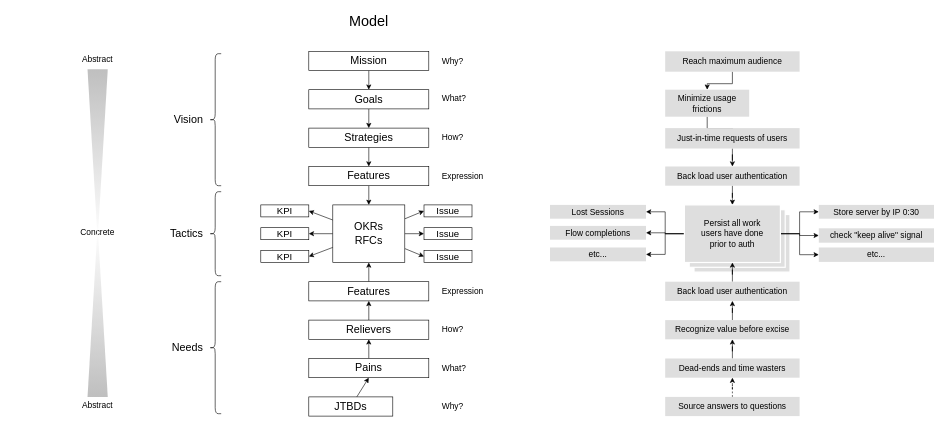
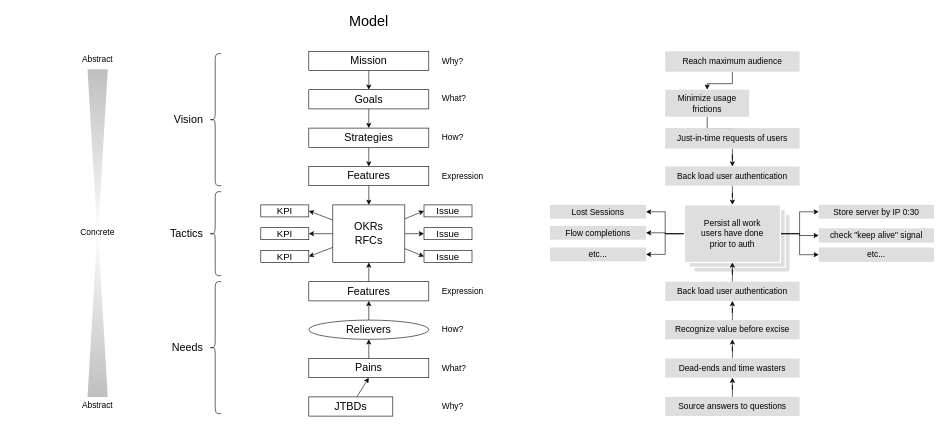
(369, 330) -> (369, 330)
(732, 385) -> (732, 385)
